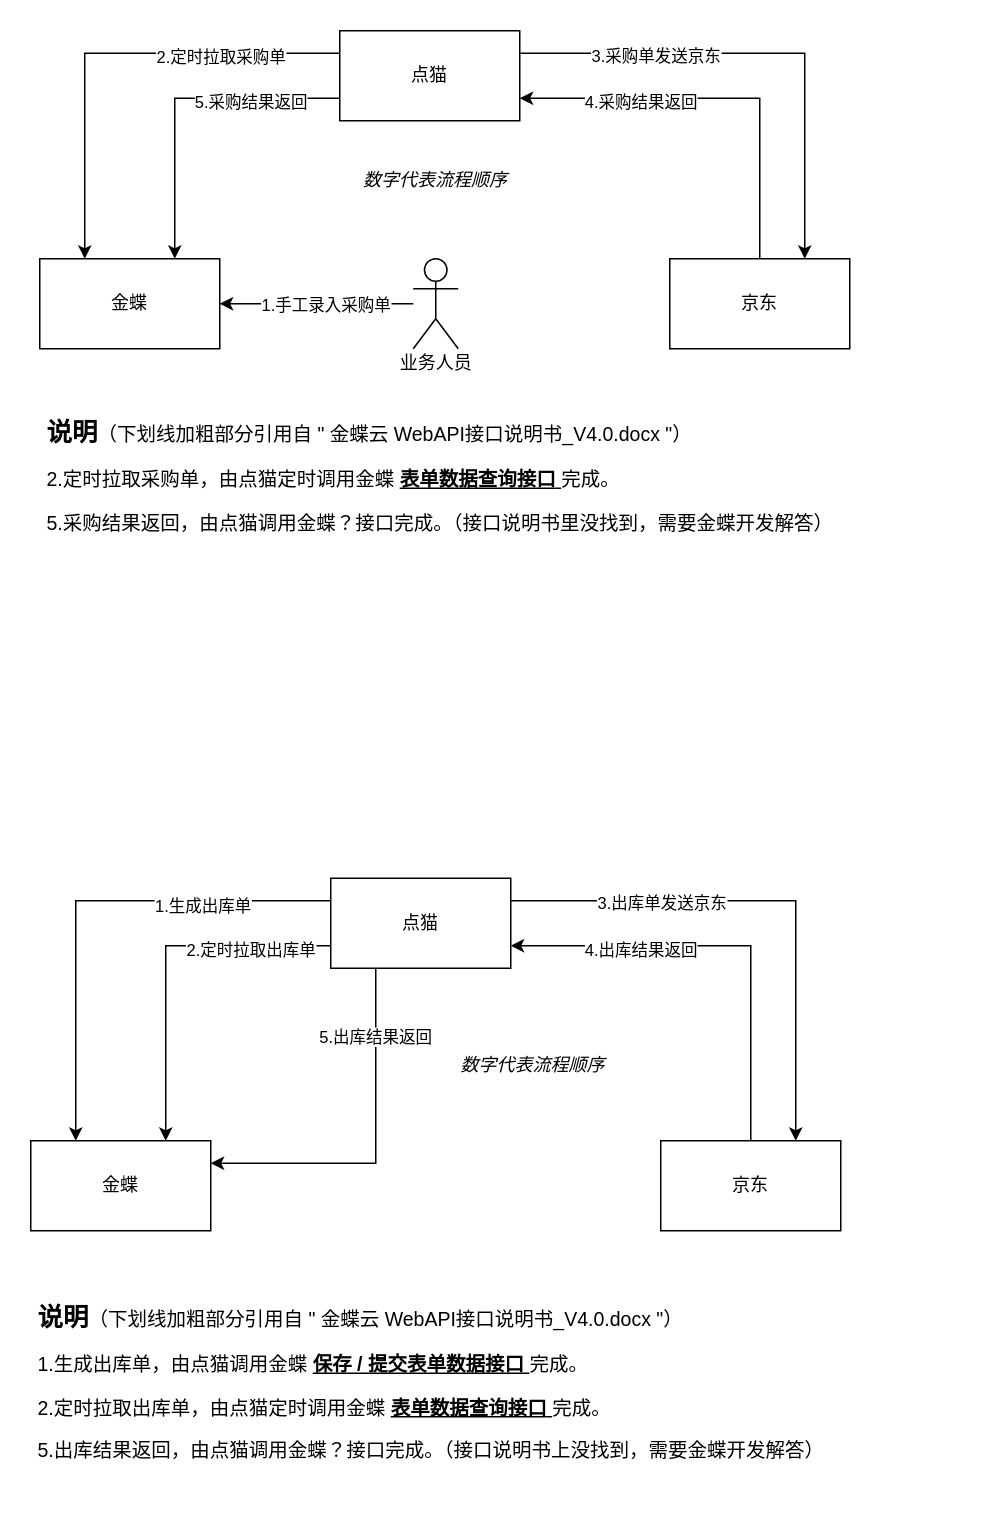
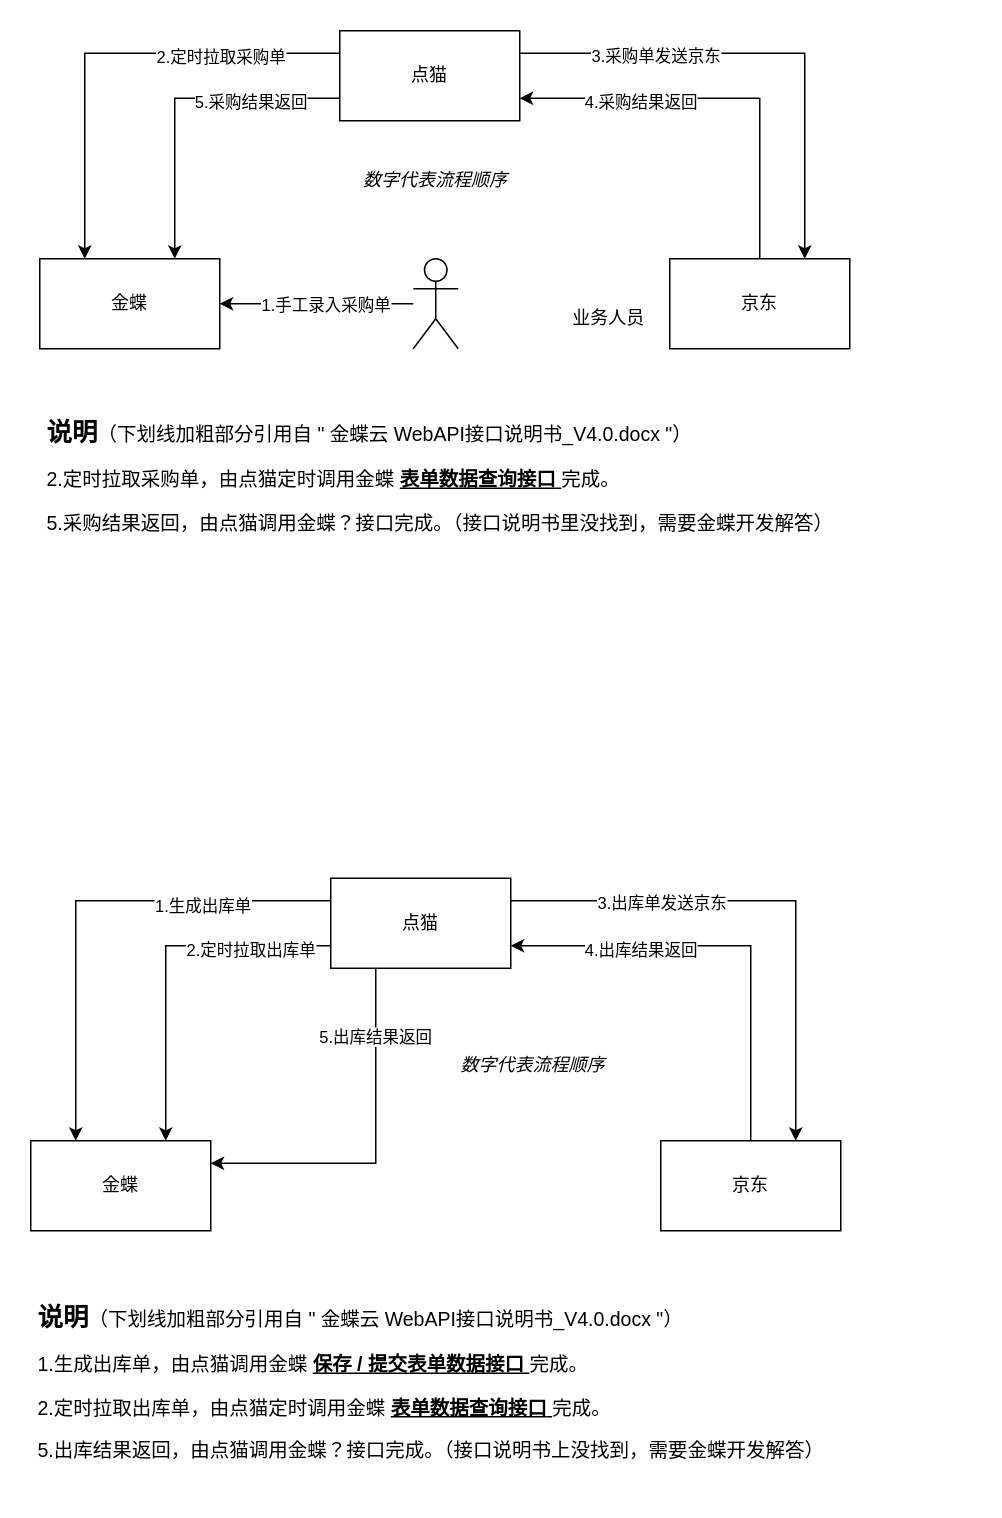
(436, 364) -> (608, 319)
